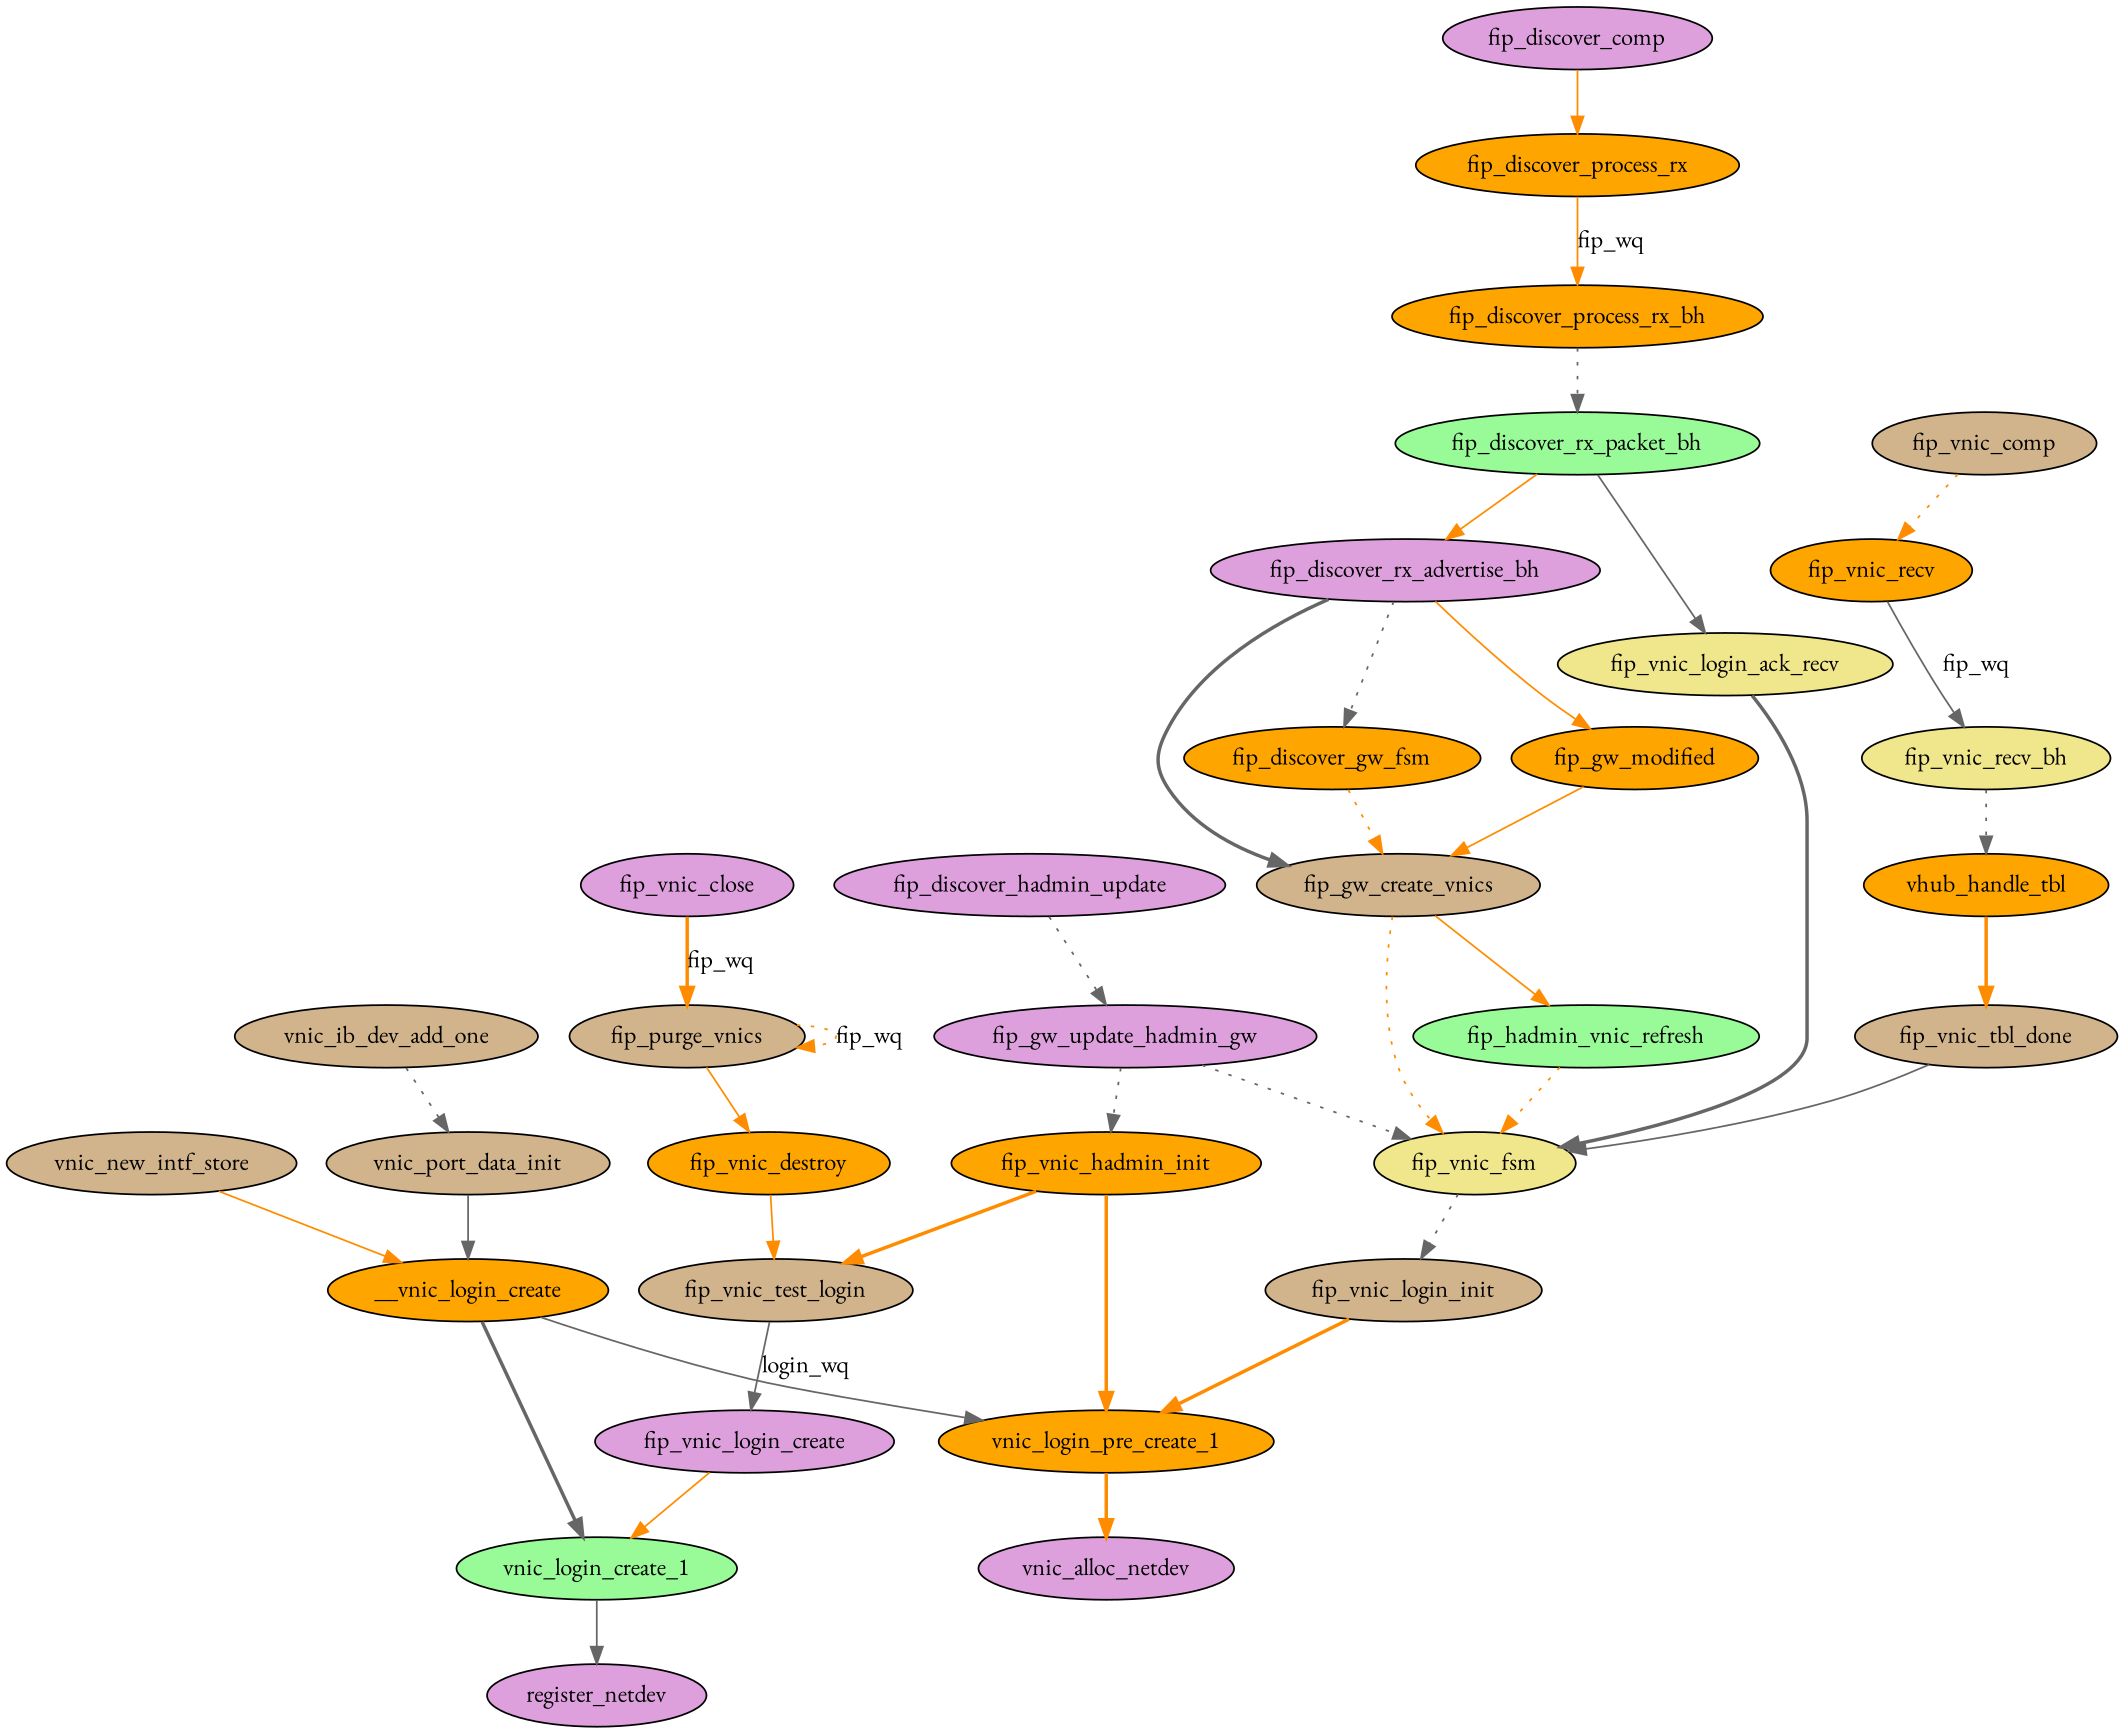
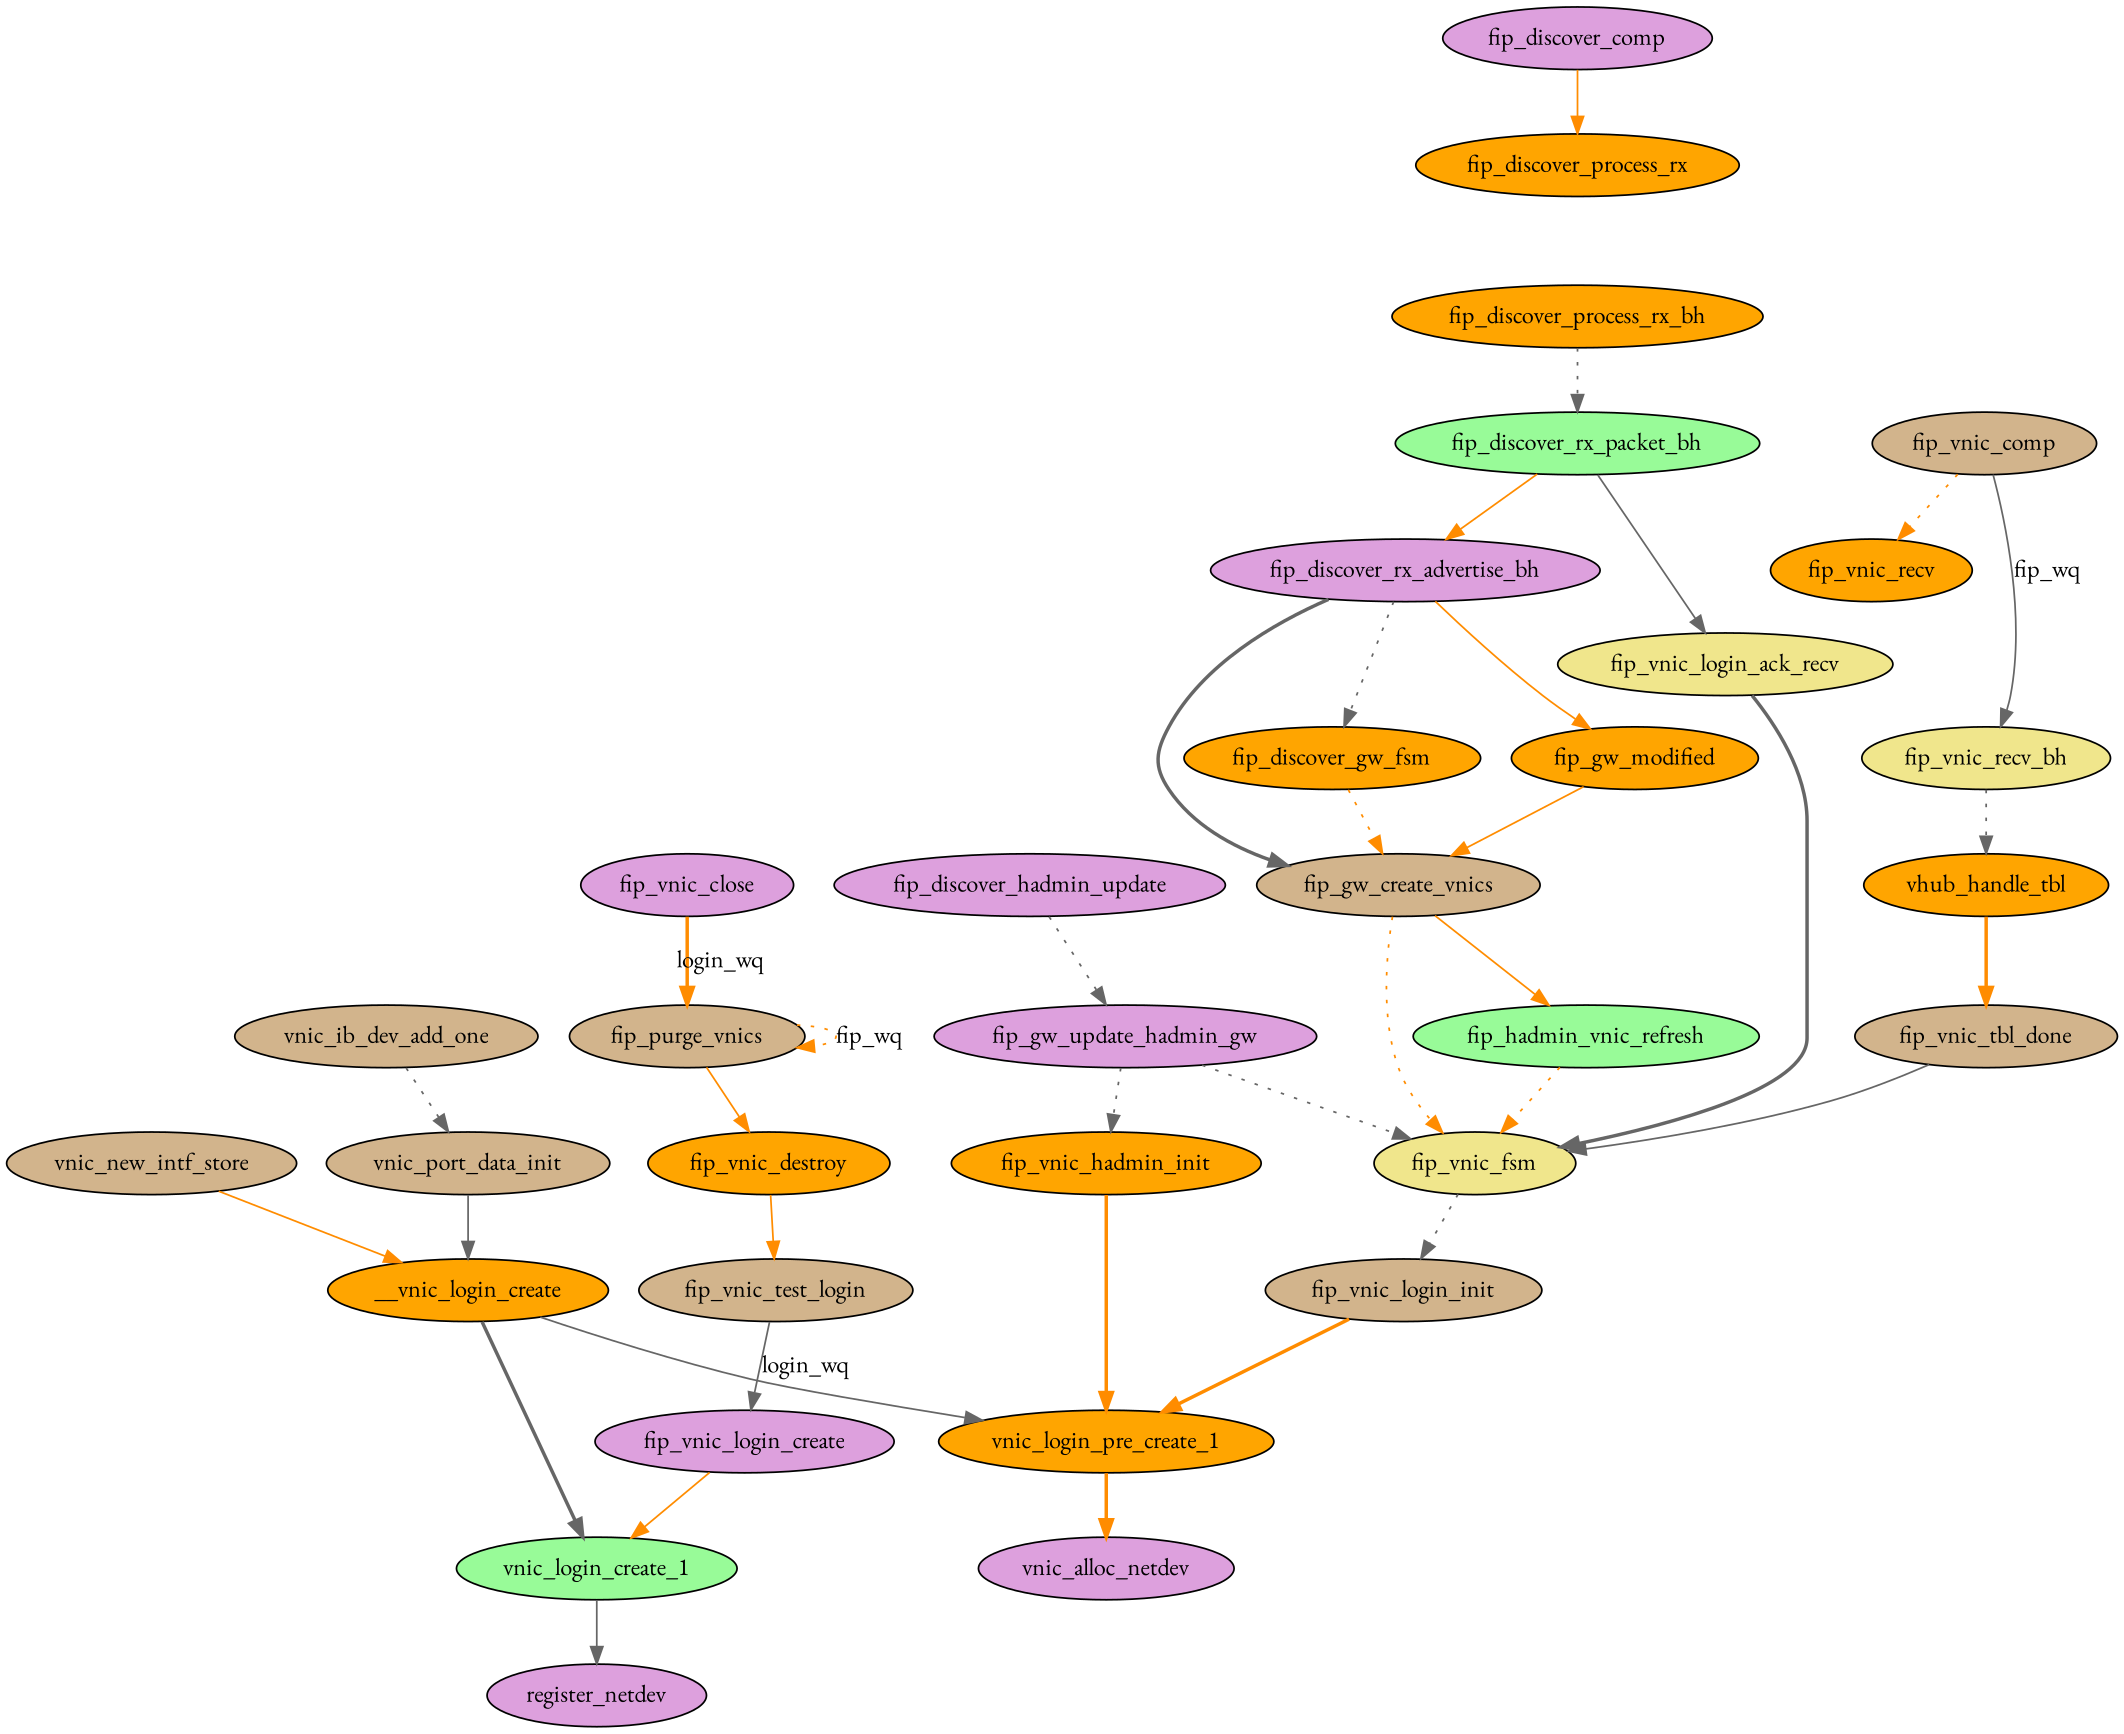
(1578, 232) -> none
(1919, 658) -> (2014, 592)
(721, 961) -> (721, 961)
(948, 1224) -> none
